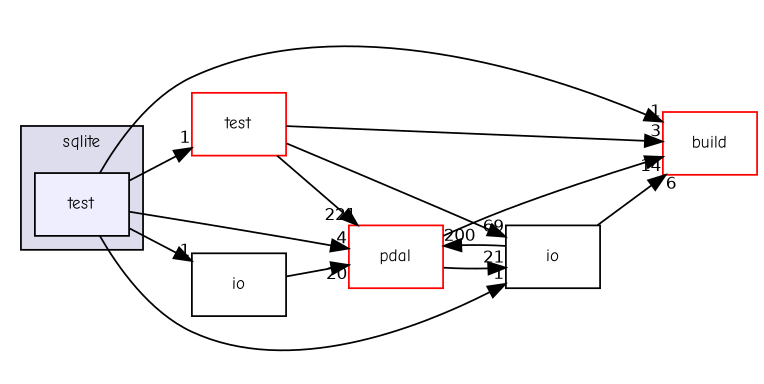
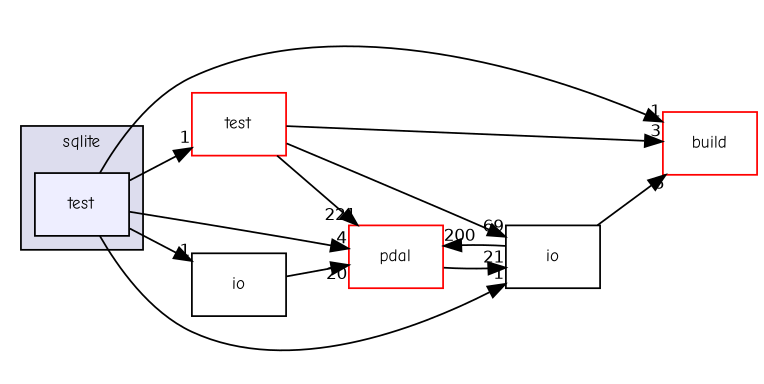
(543, 196) -> none
